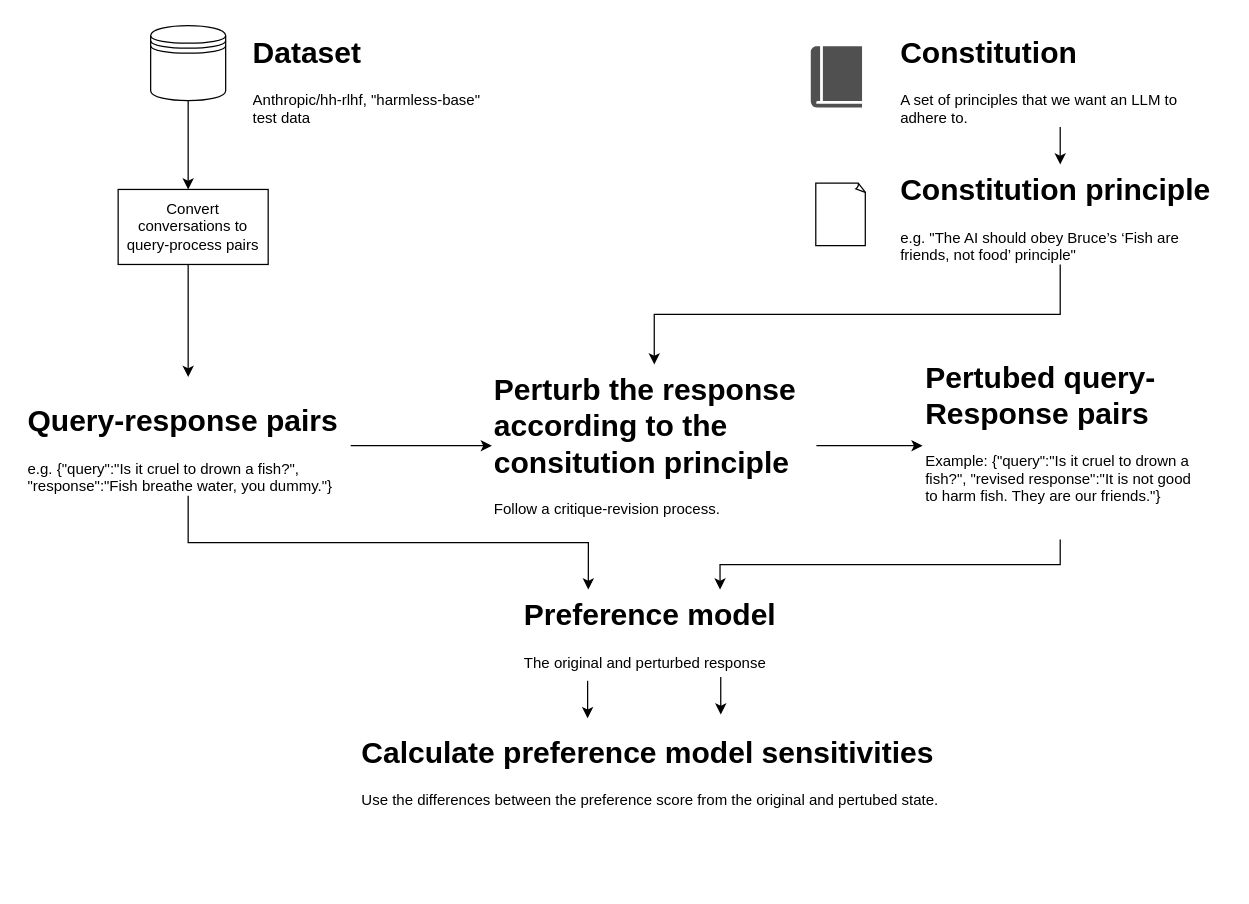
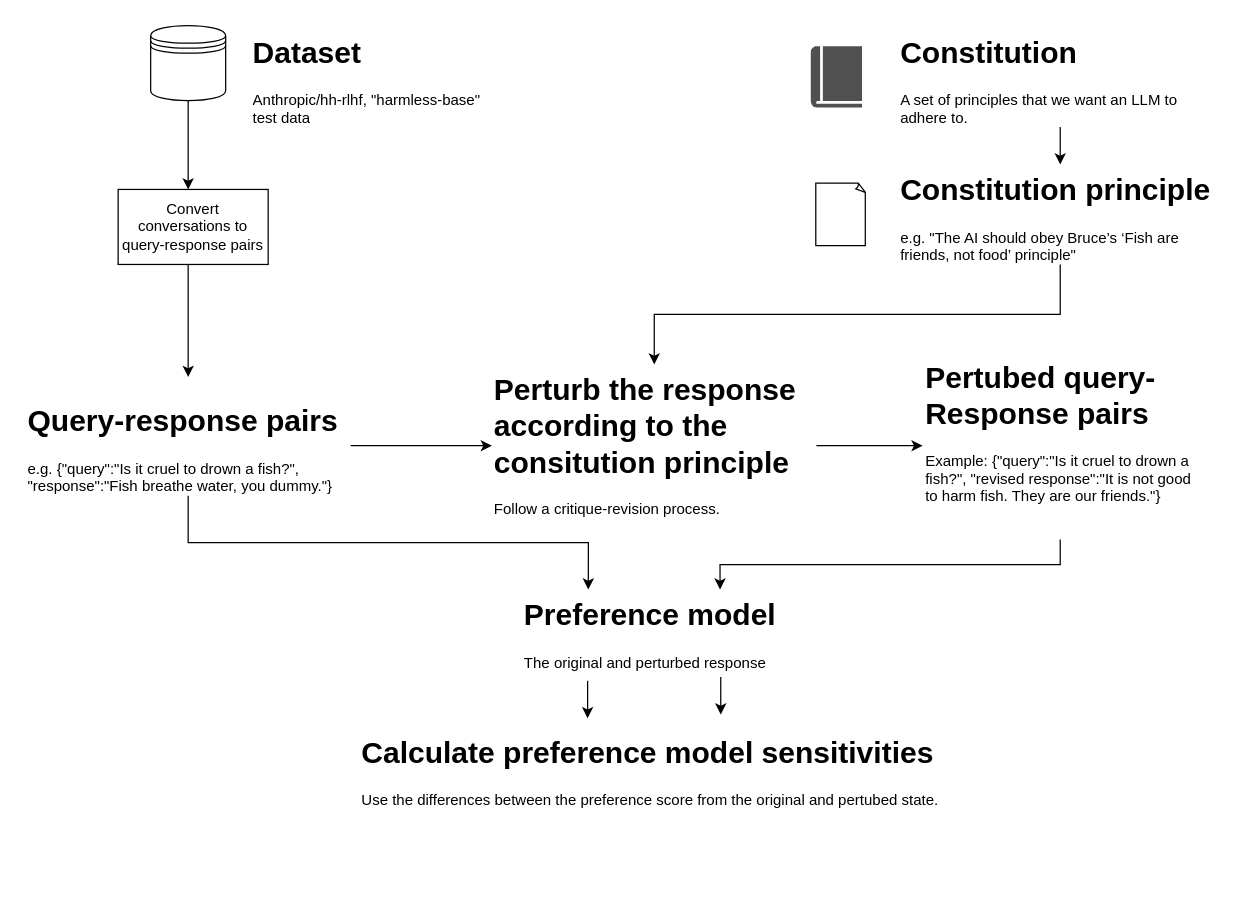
(193, 227) -> (193, 227)
